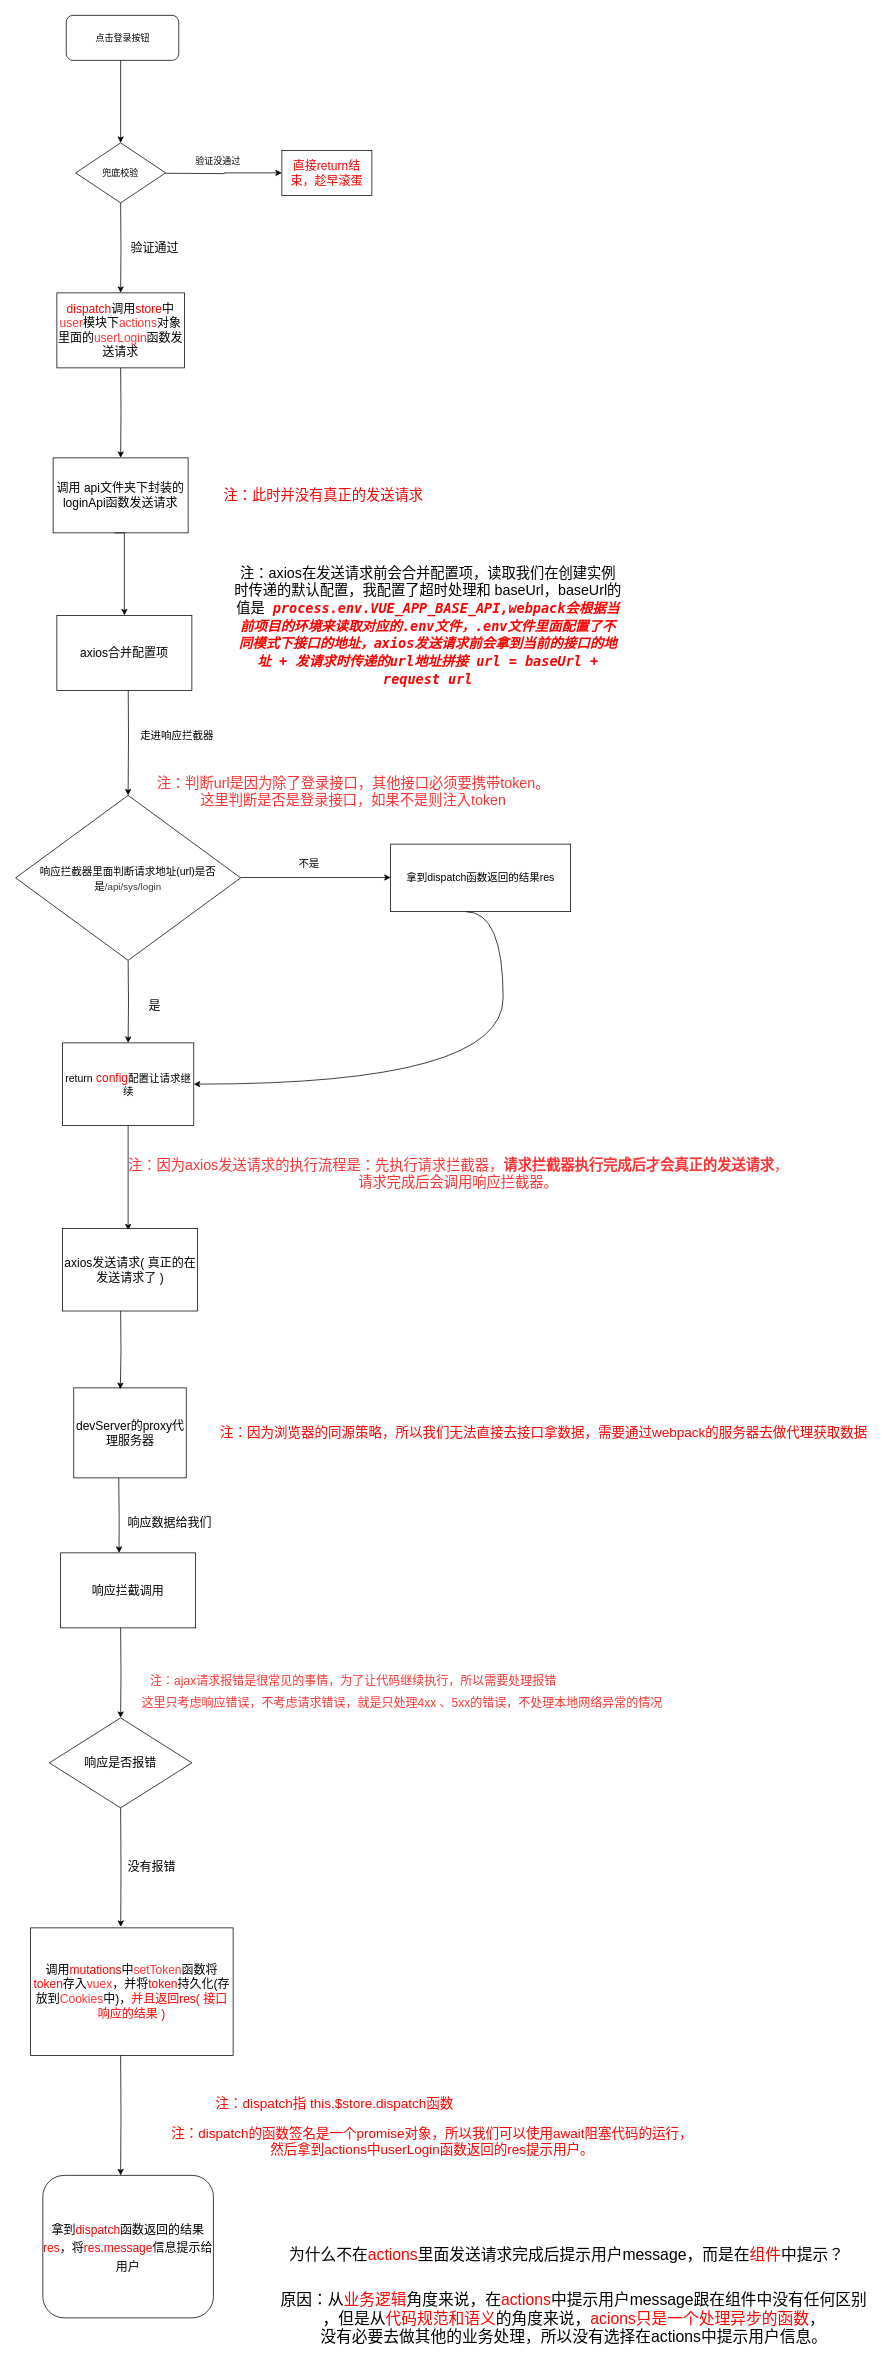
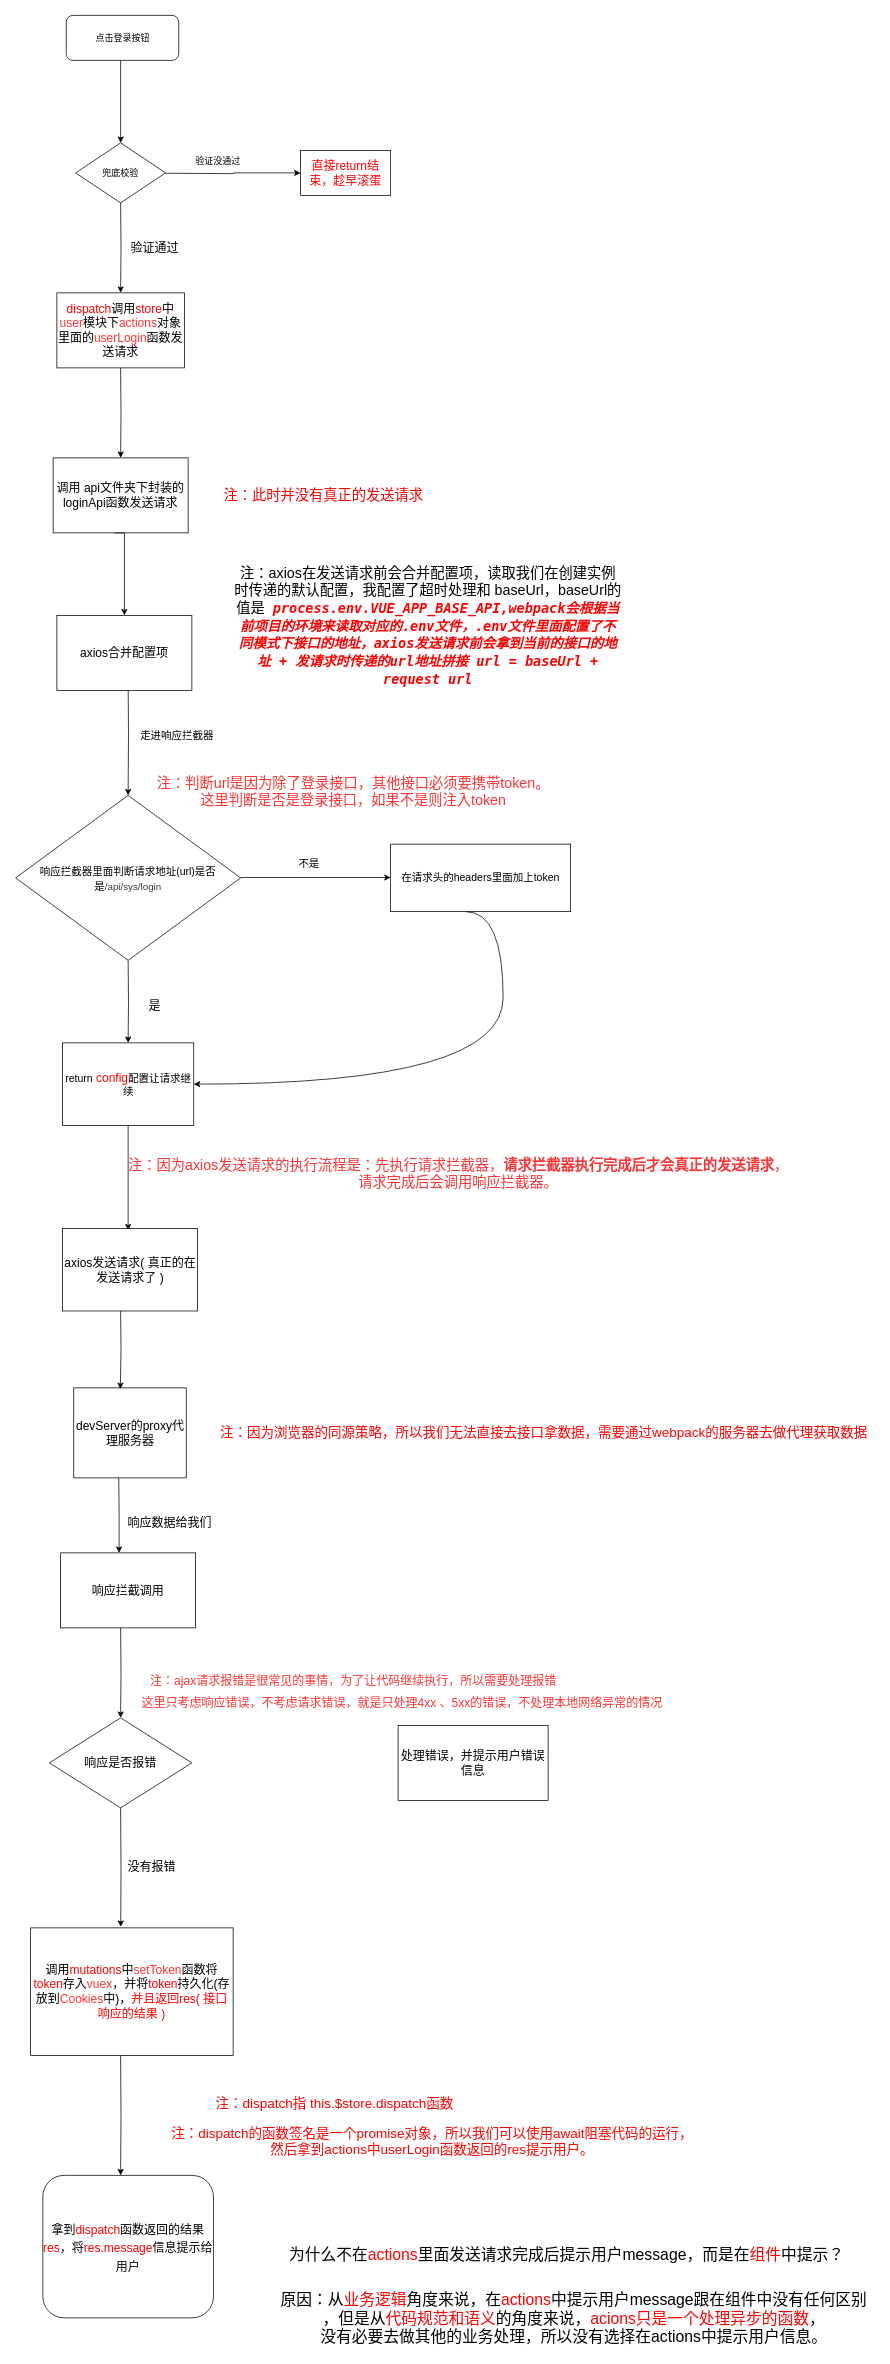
(327, 173) -> (345, 173)
(480, 878) -> (480, 878)
none -> (473, 1763)
